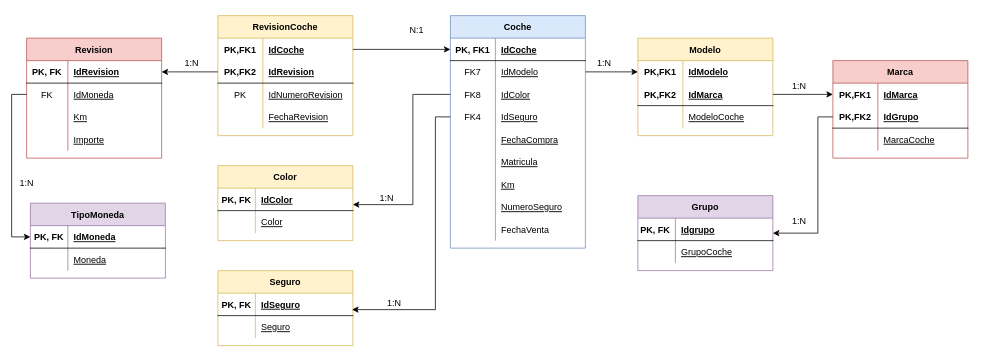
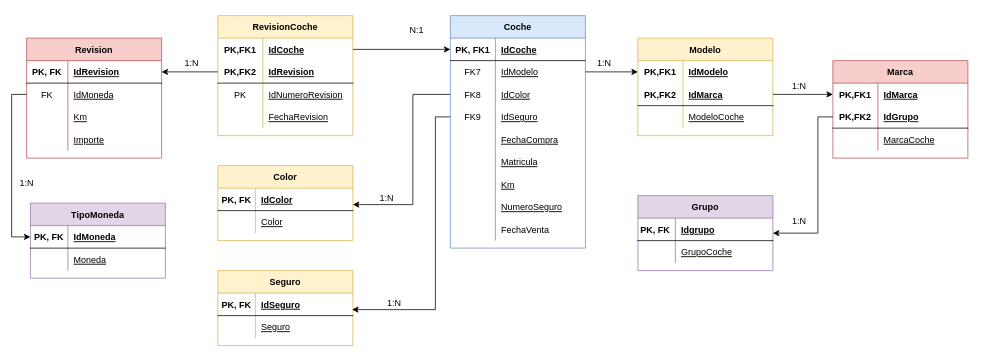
(473, 117) -> (473, 117)
